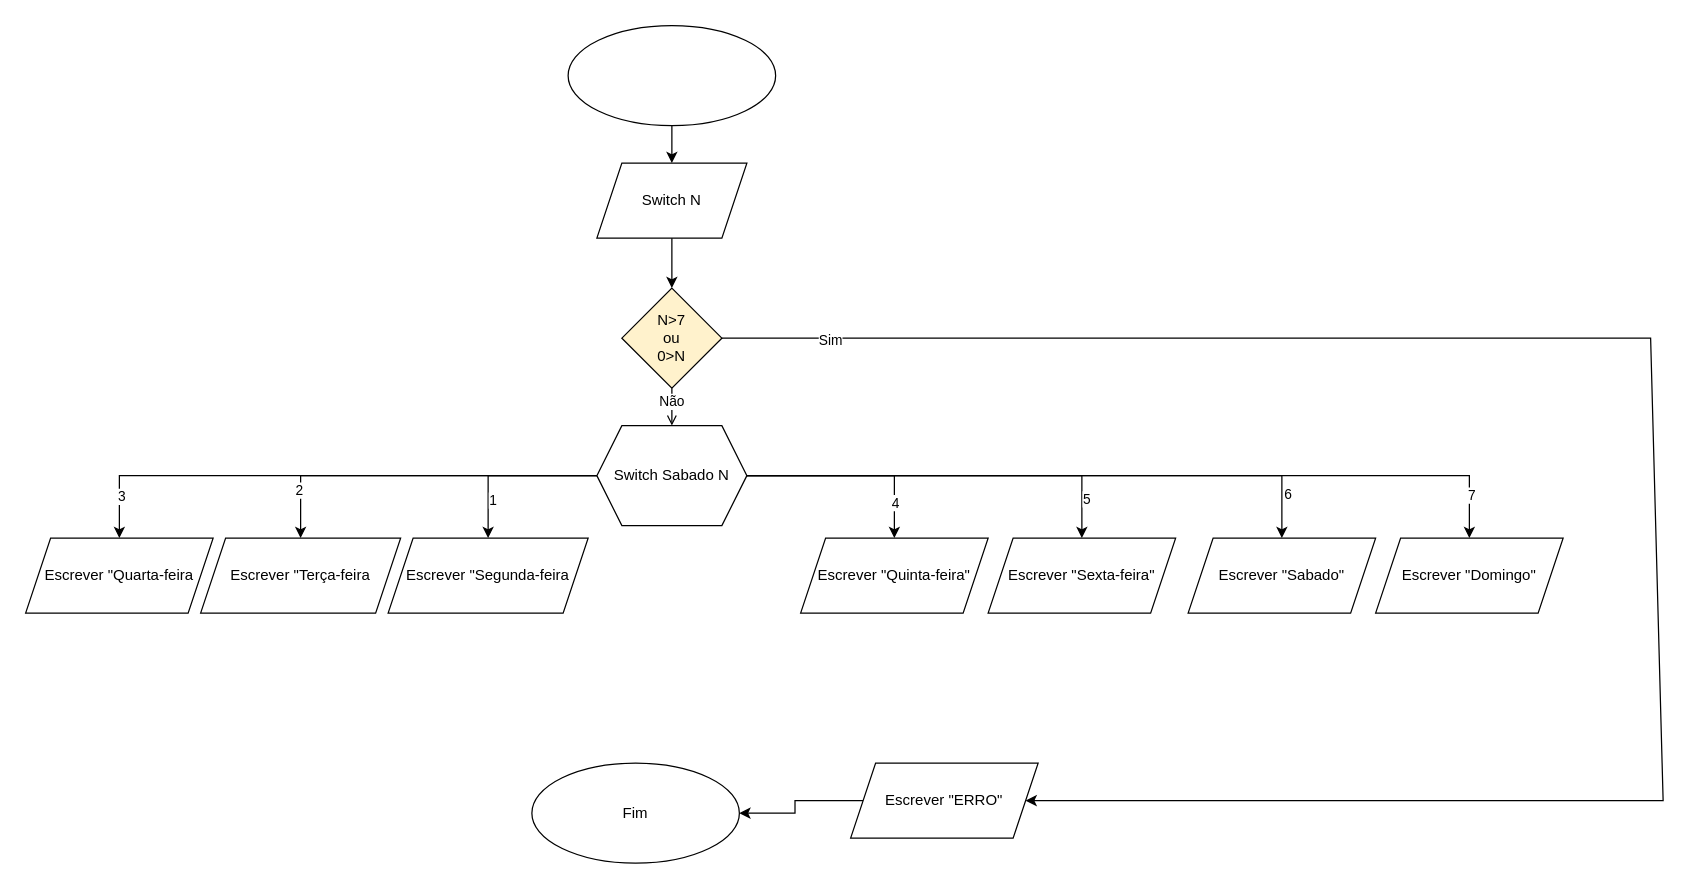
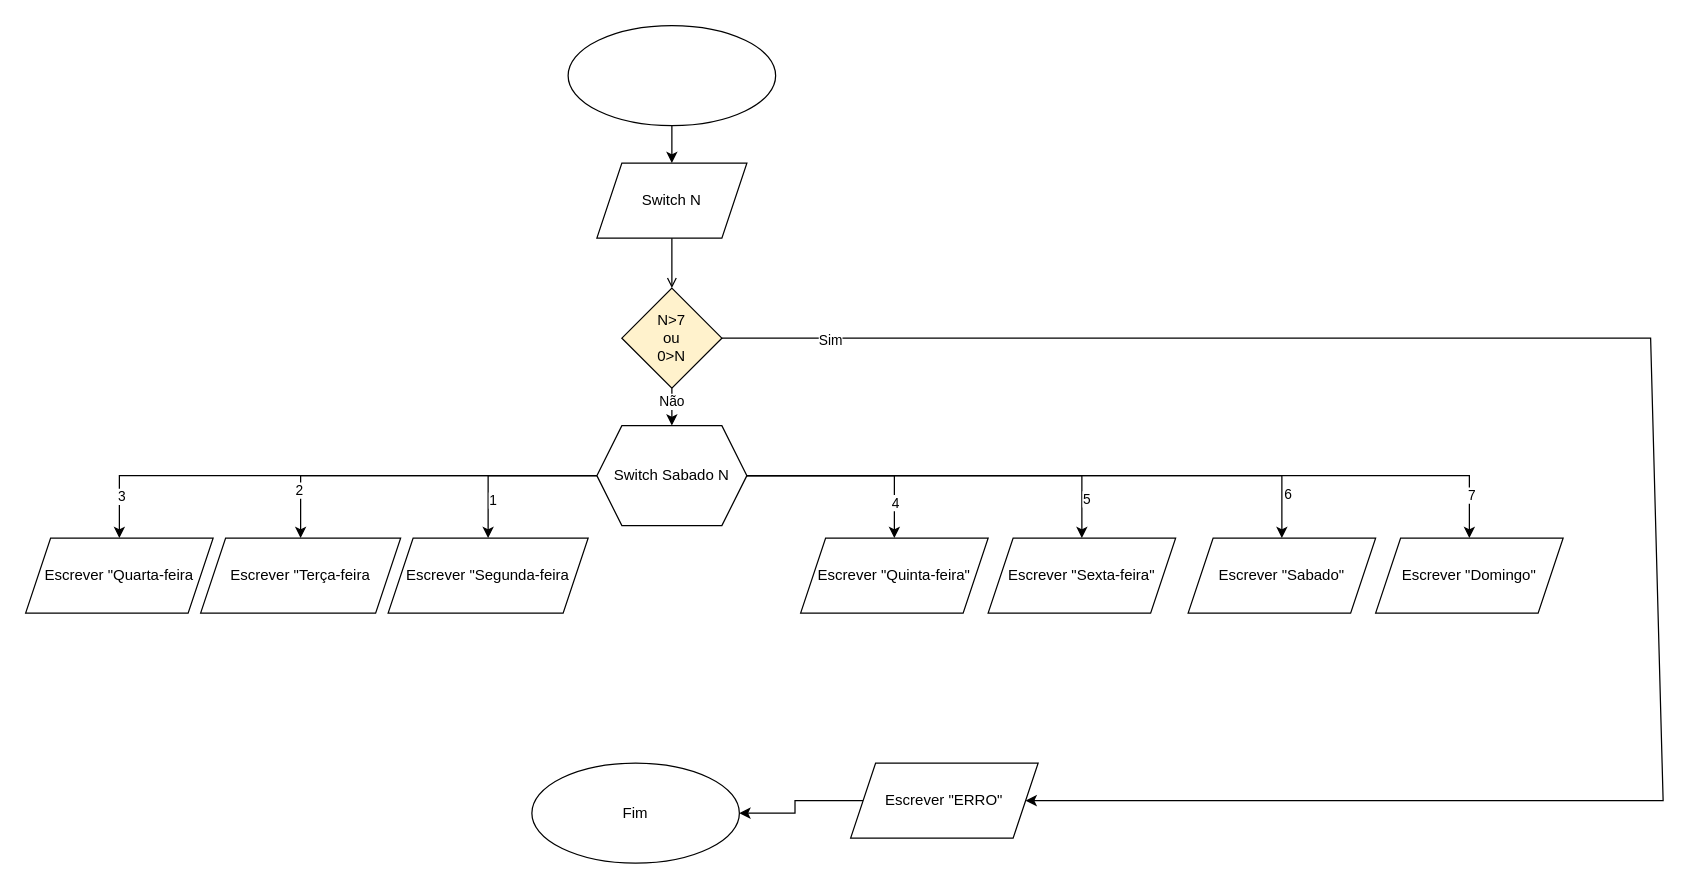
(672, 278) -> (672, 280)
(672, 417) -> (672, 416)
